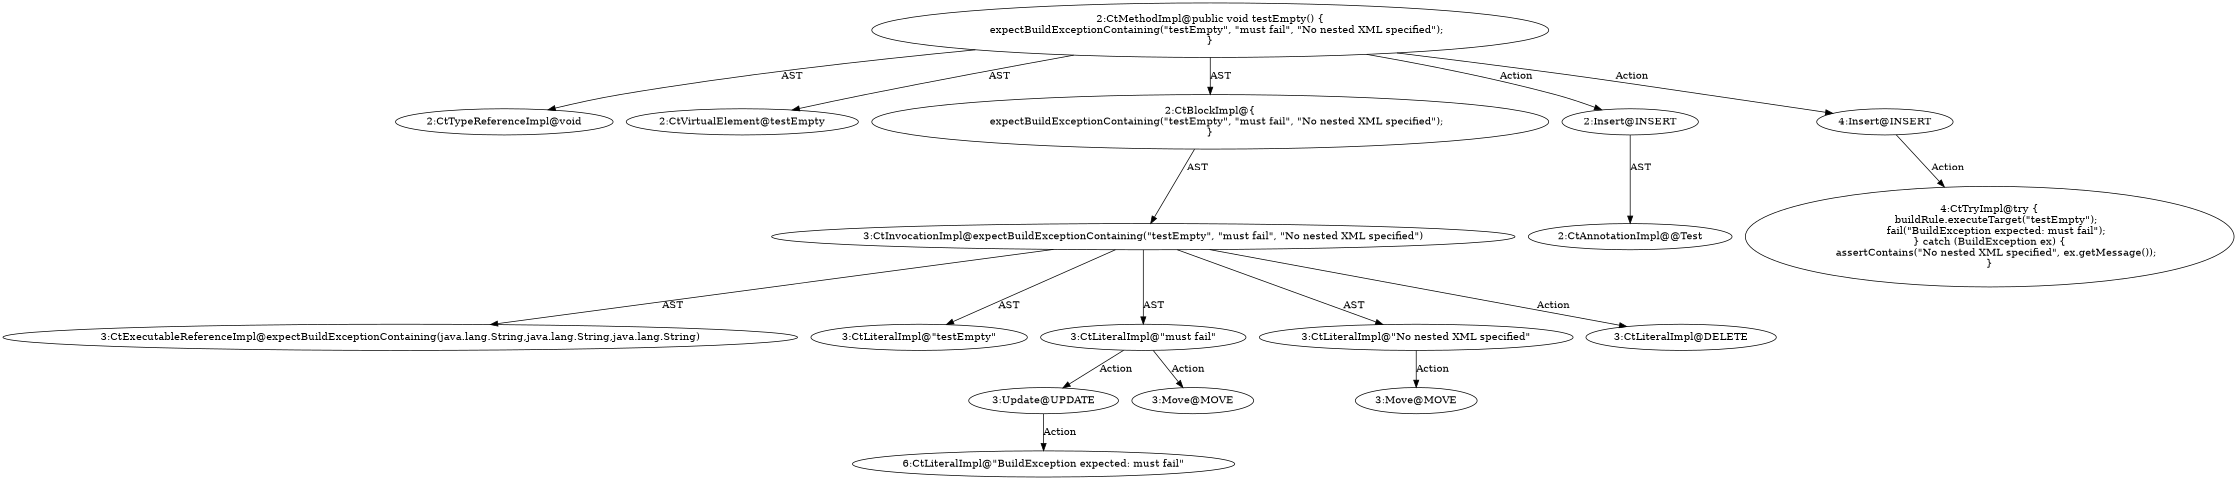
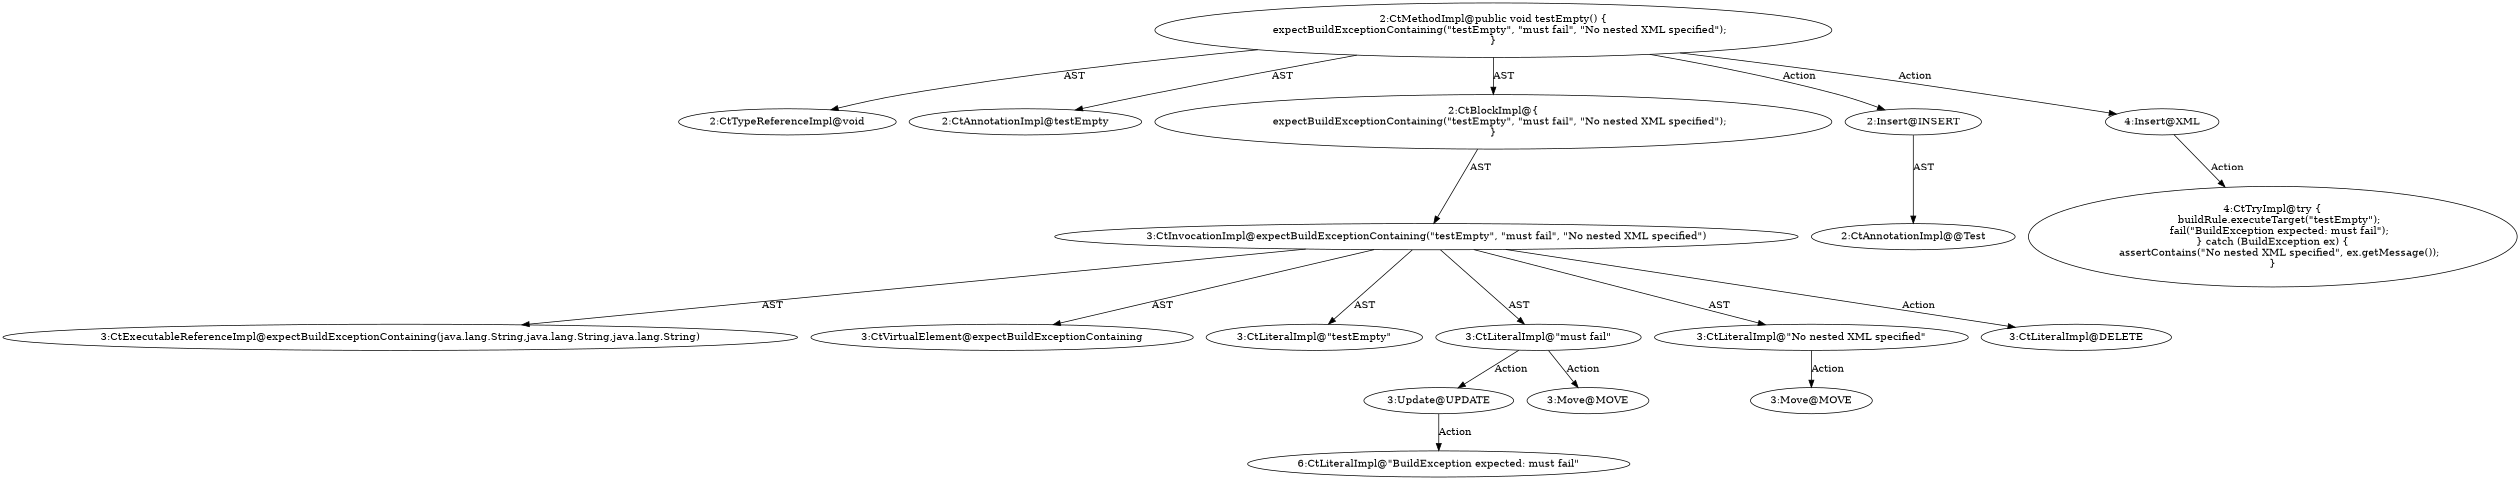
(742, 122) -> (1025, 122)
(1885, 122) -> (2162, 122)
none -> (1002, 337)
